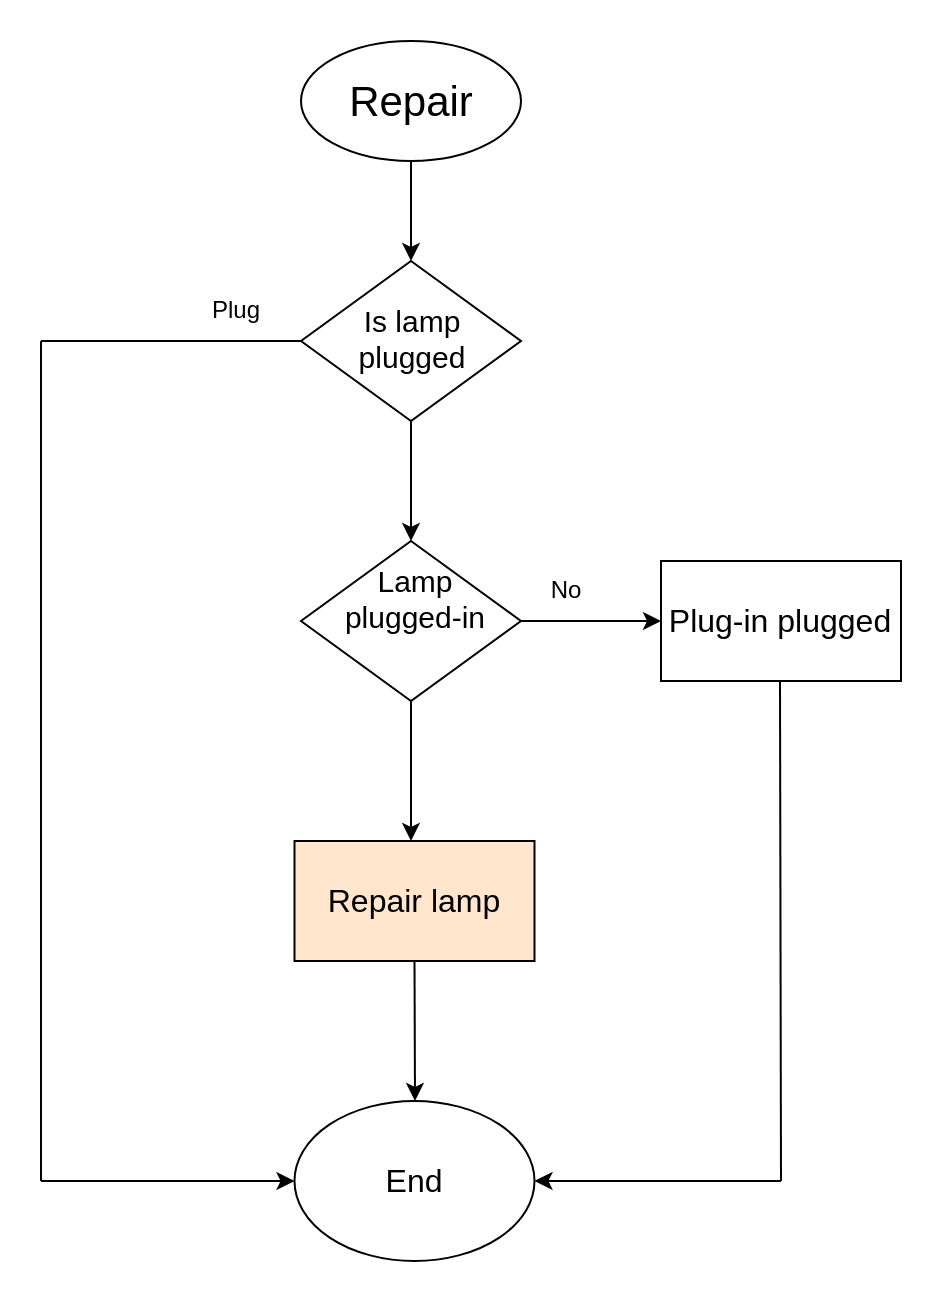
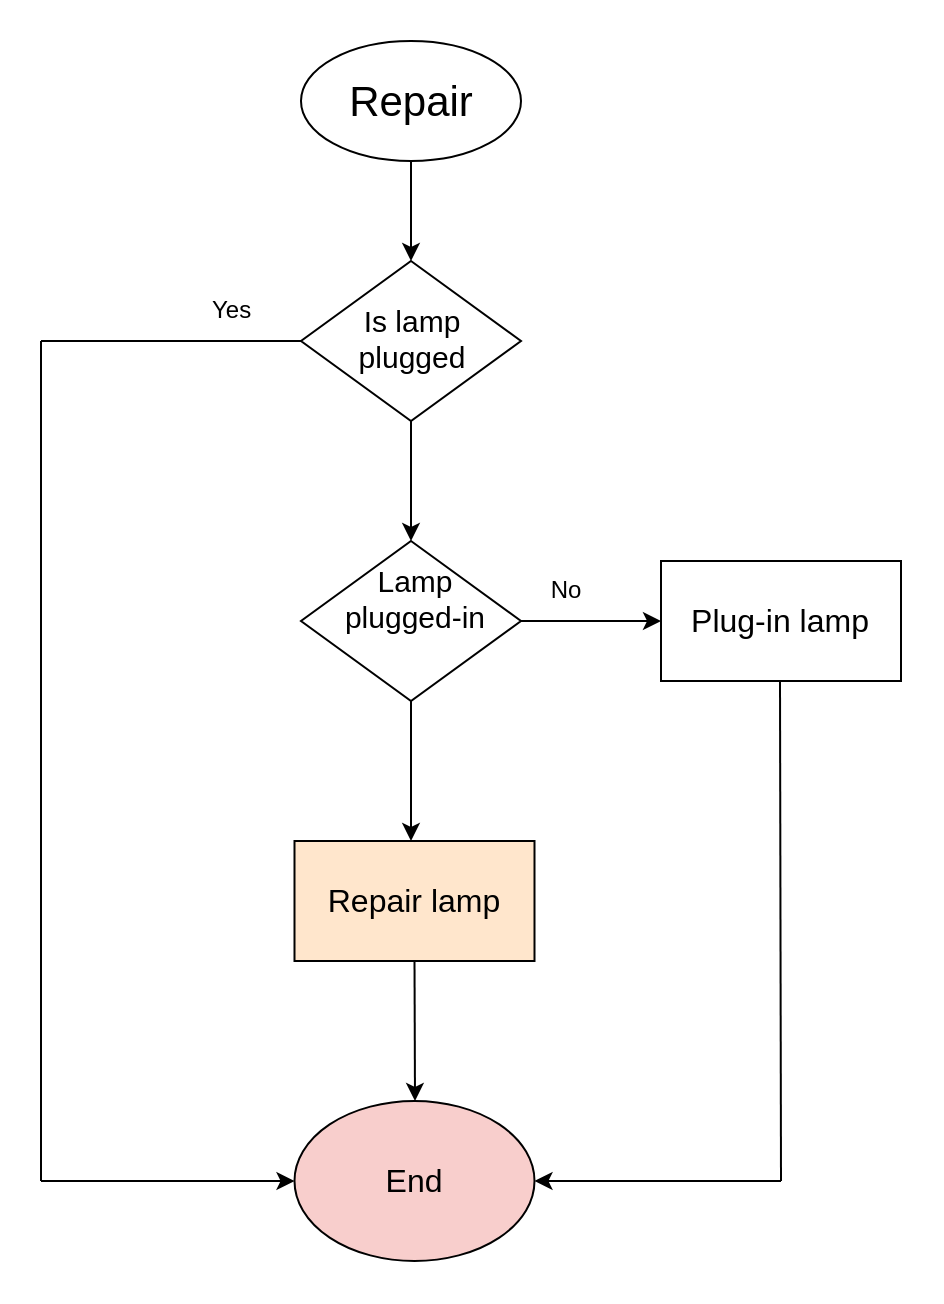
(237, 311) -> (233, 311)
(781, 621) -> (781, 621)
(415, 1181) -> (415, 1181)
